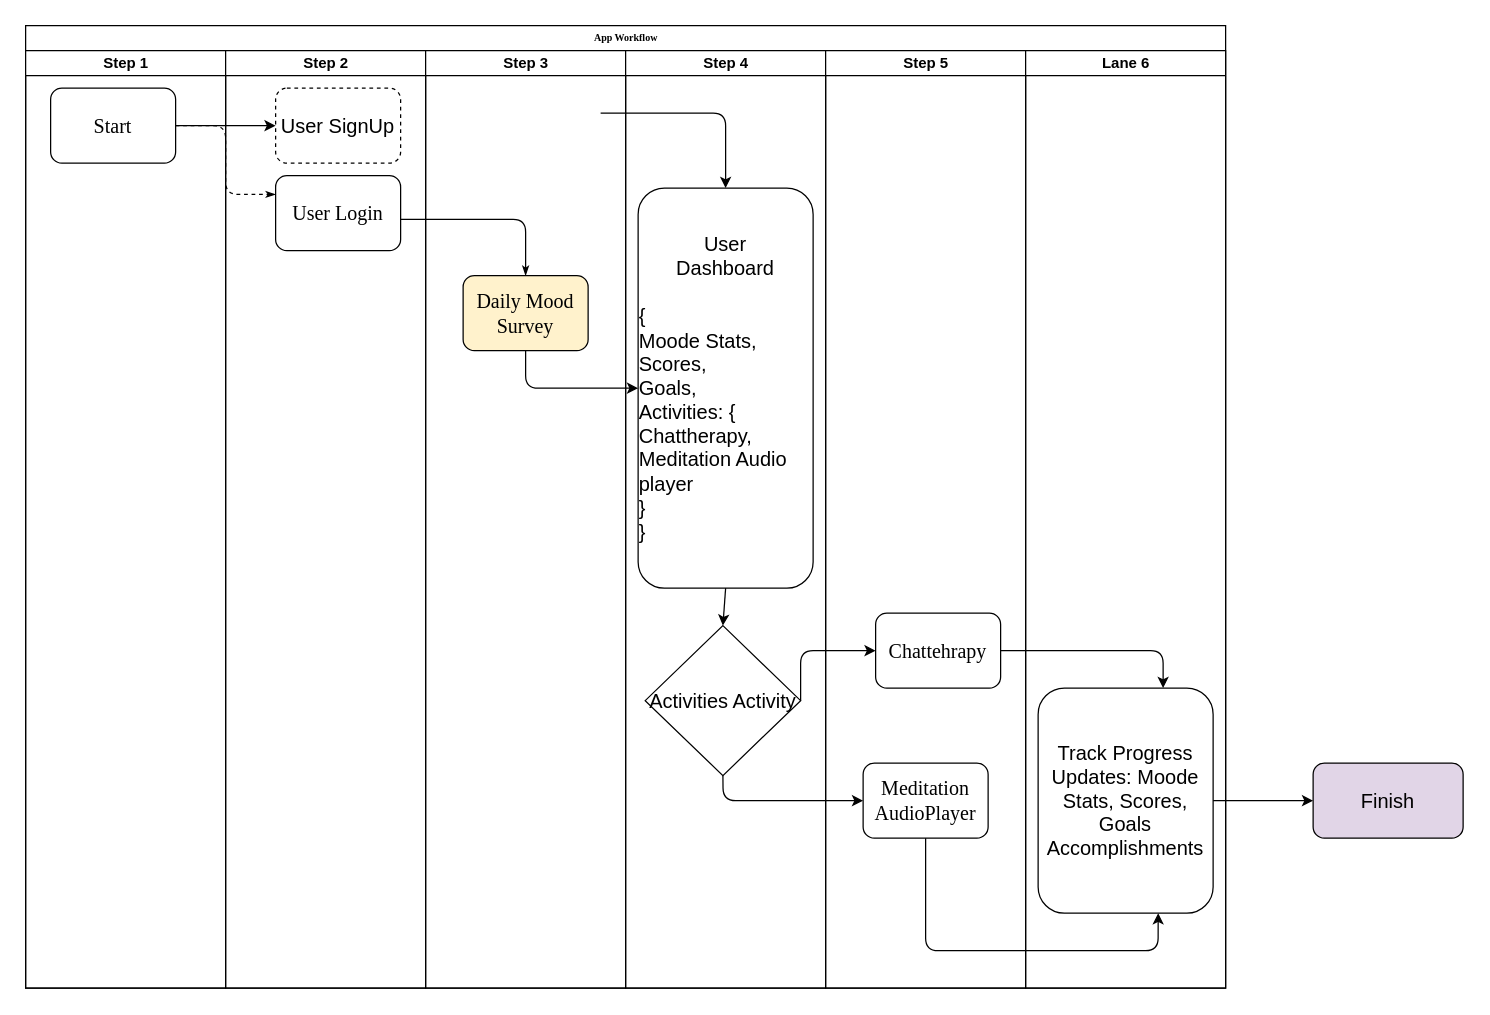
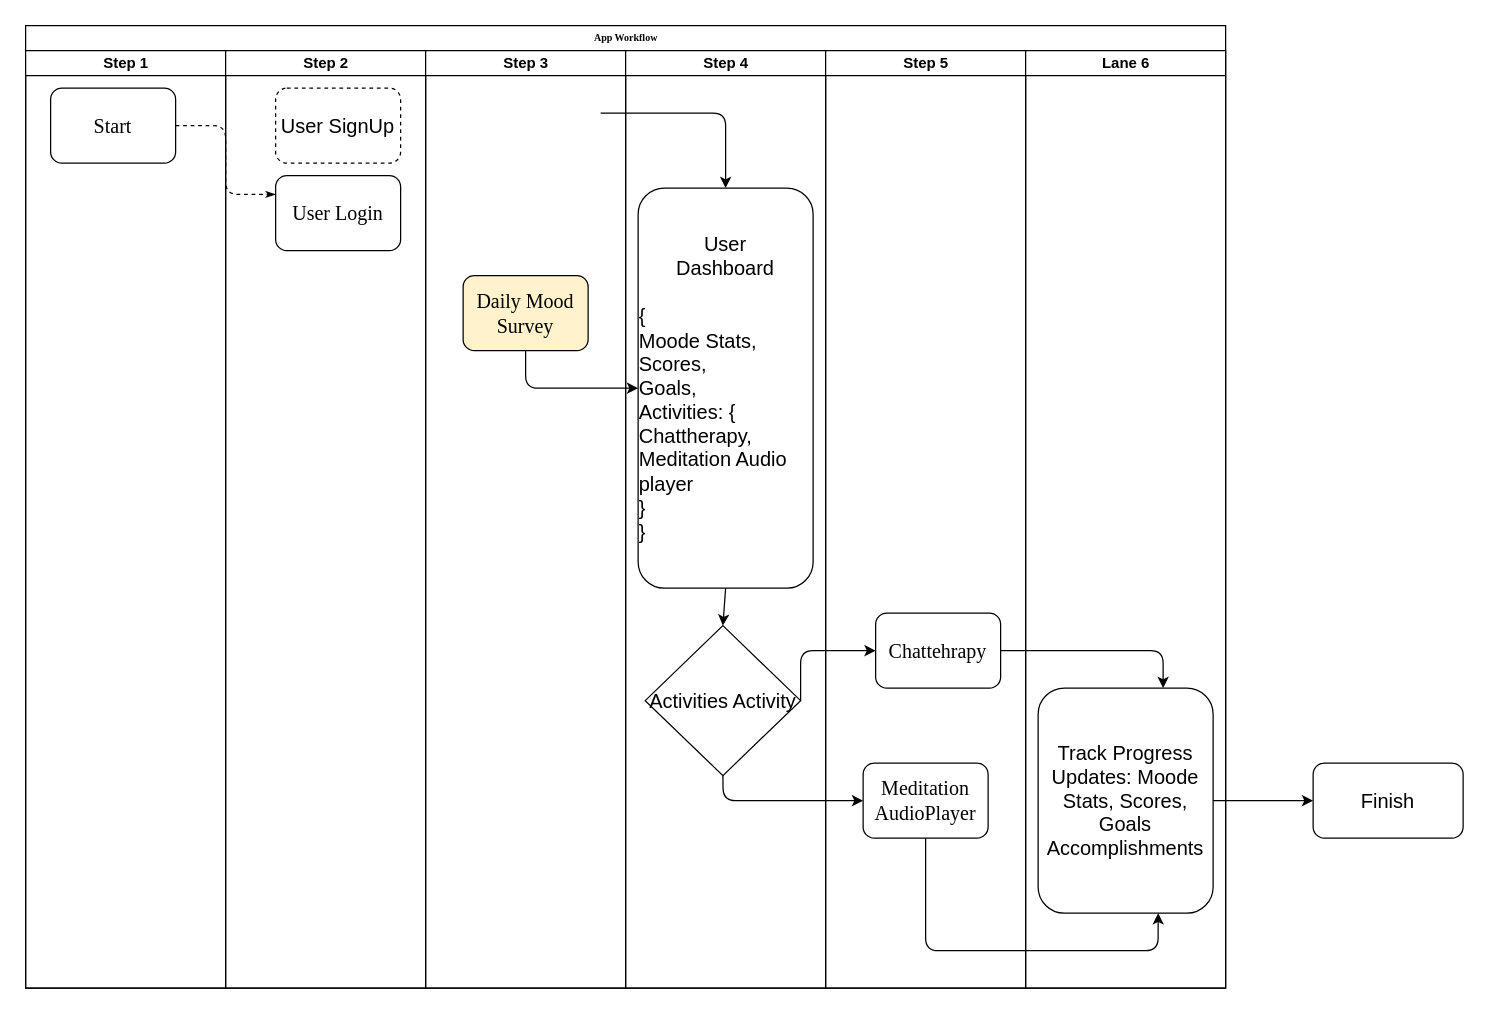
(248, 126) -> none
(482, 219) -> none
(1388, 801) -> (1388, 801)
